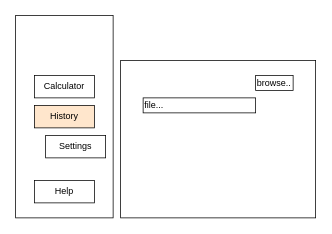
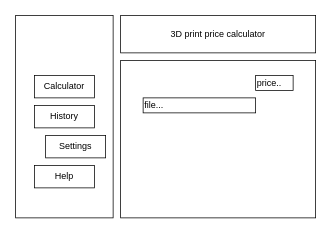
none -> (218, 34)
(275, 83) -> (271, 83)
(64, 117) -> (64, 117)
(64, 192) -> (64, 177)
